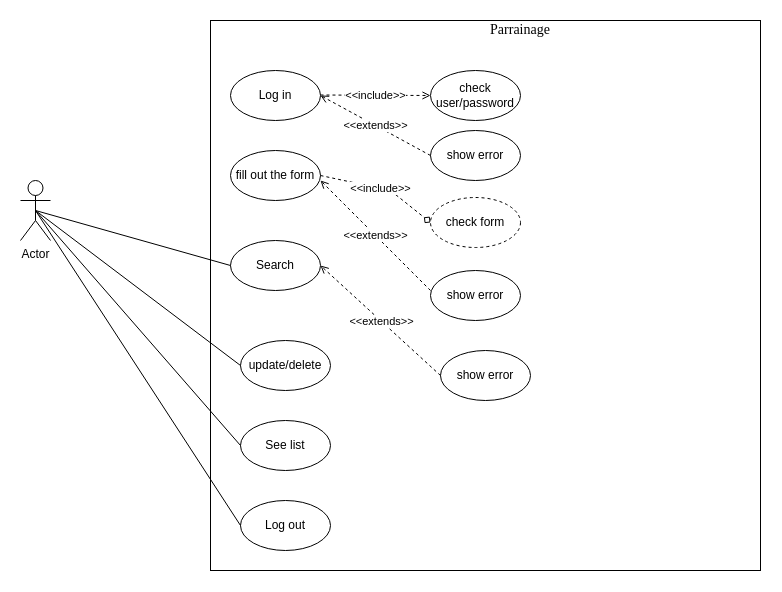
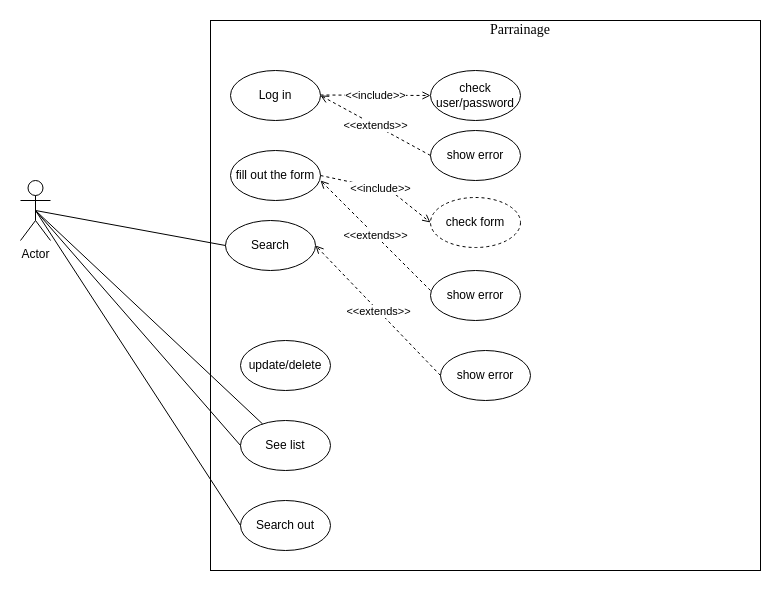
(423, 216) -> (426, 219)
(276, 266) -> (271, 246)
(141, 290) -> (155, 322)
(286, 526) -> (286, 526)
